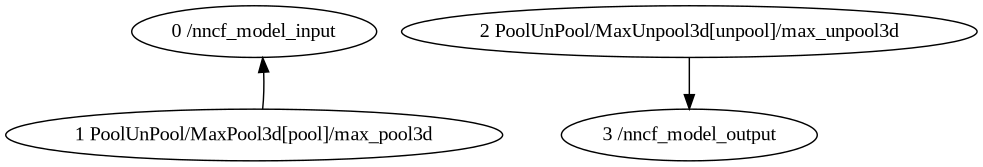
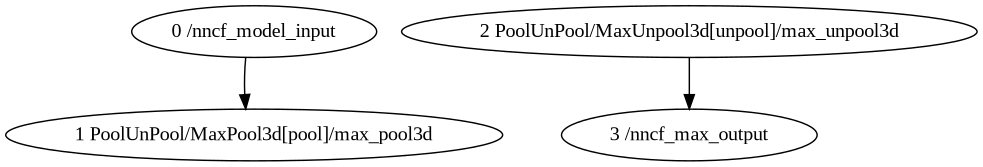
(264, 91) -> (245, 76)
(689, 135) -> (689, 135)
